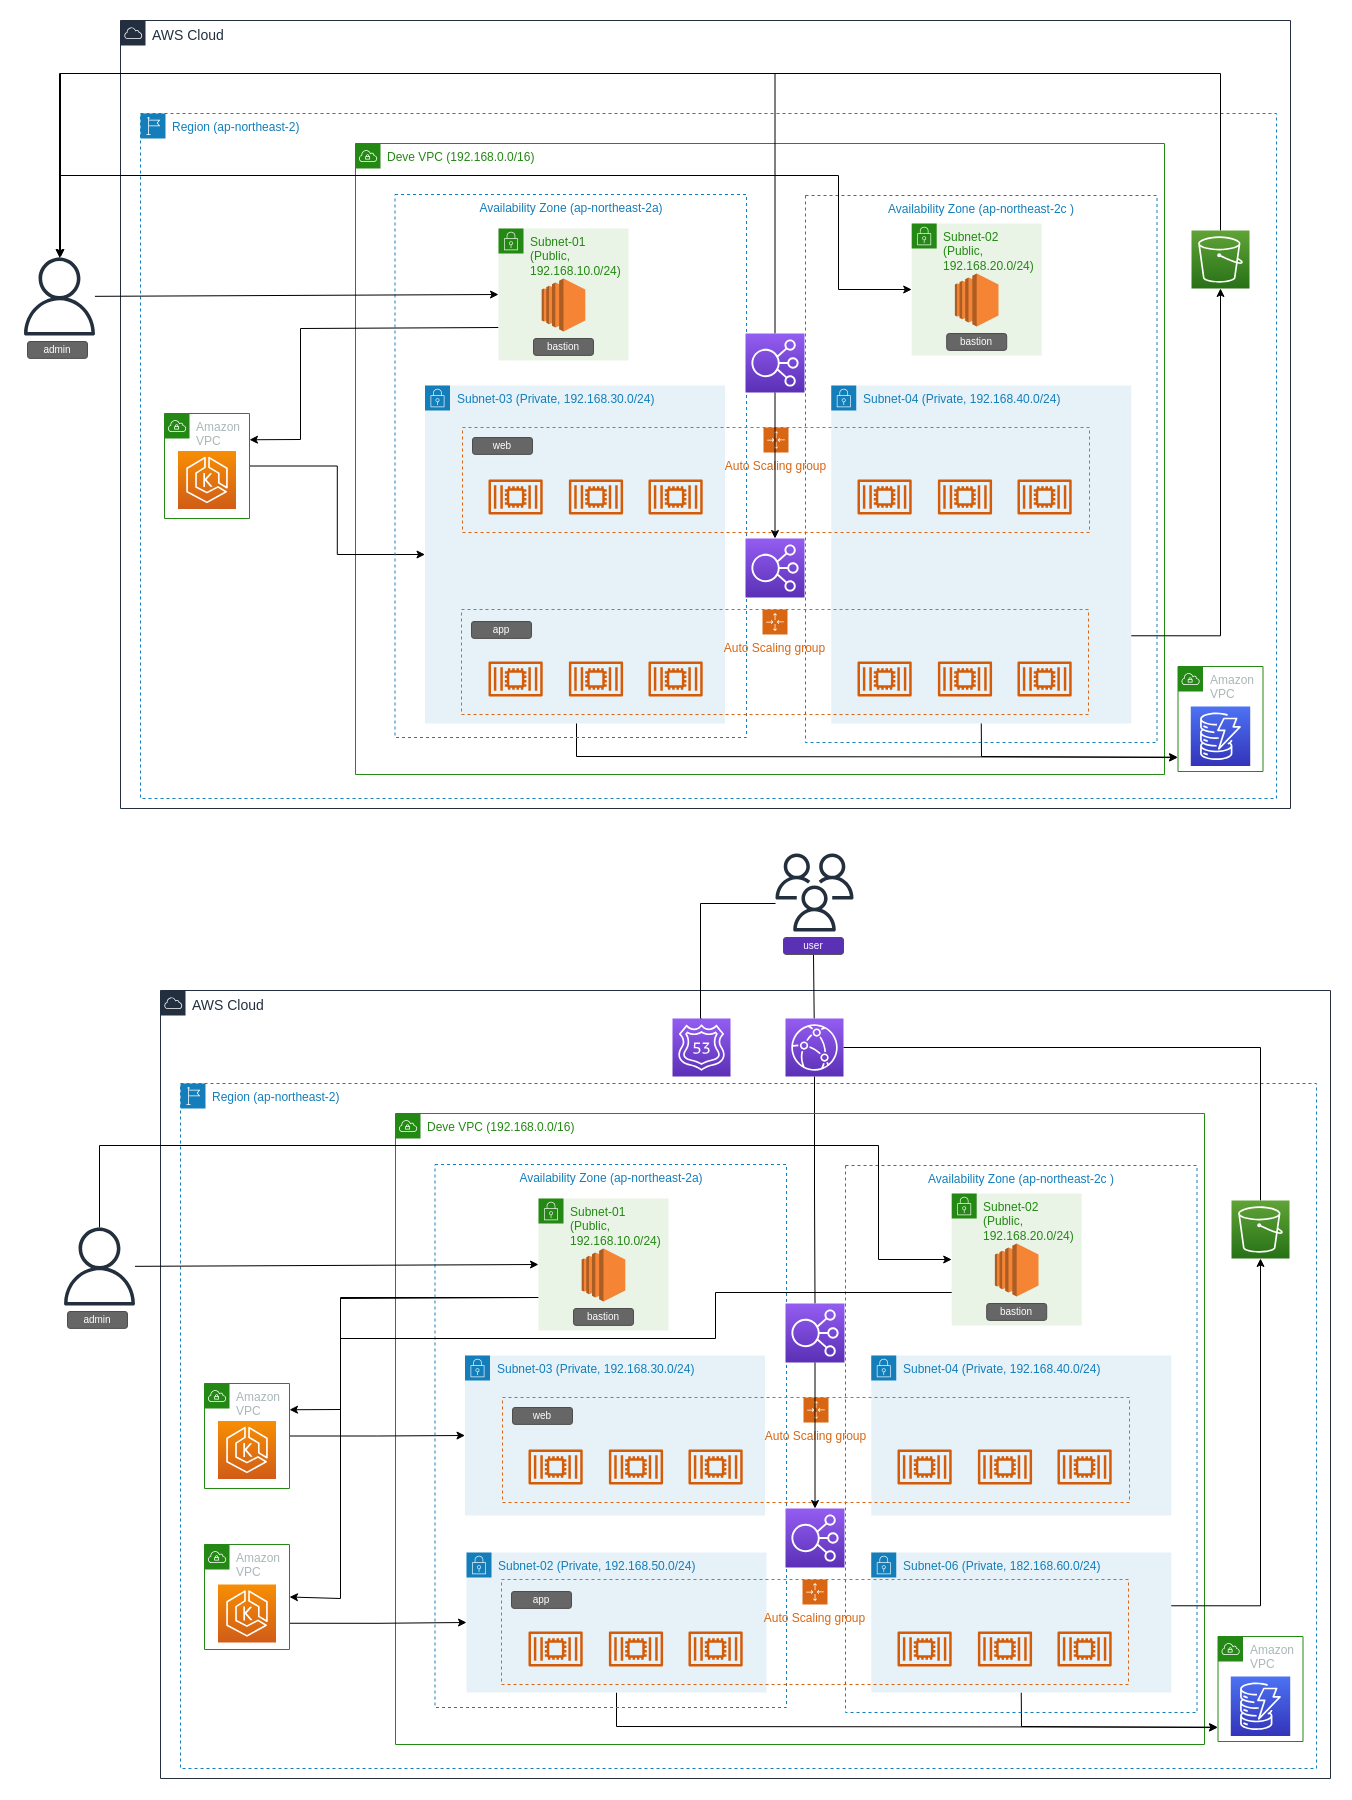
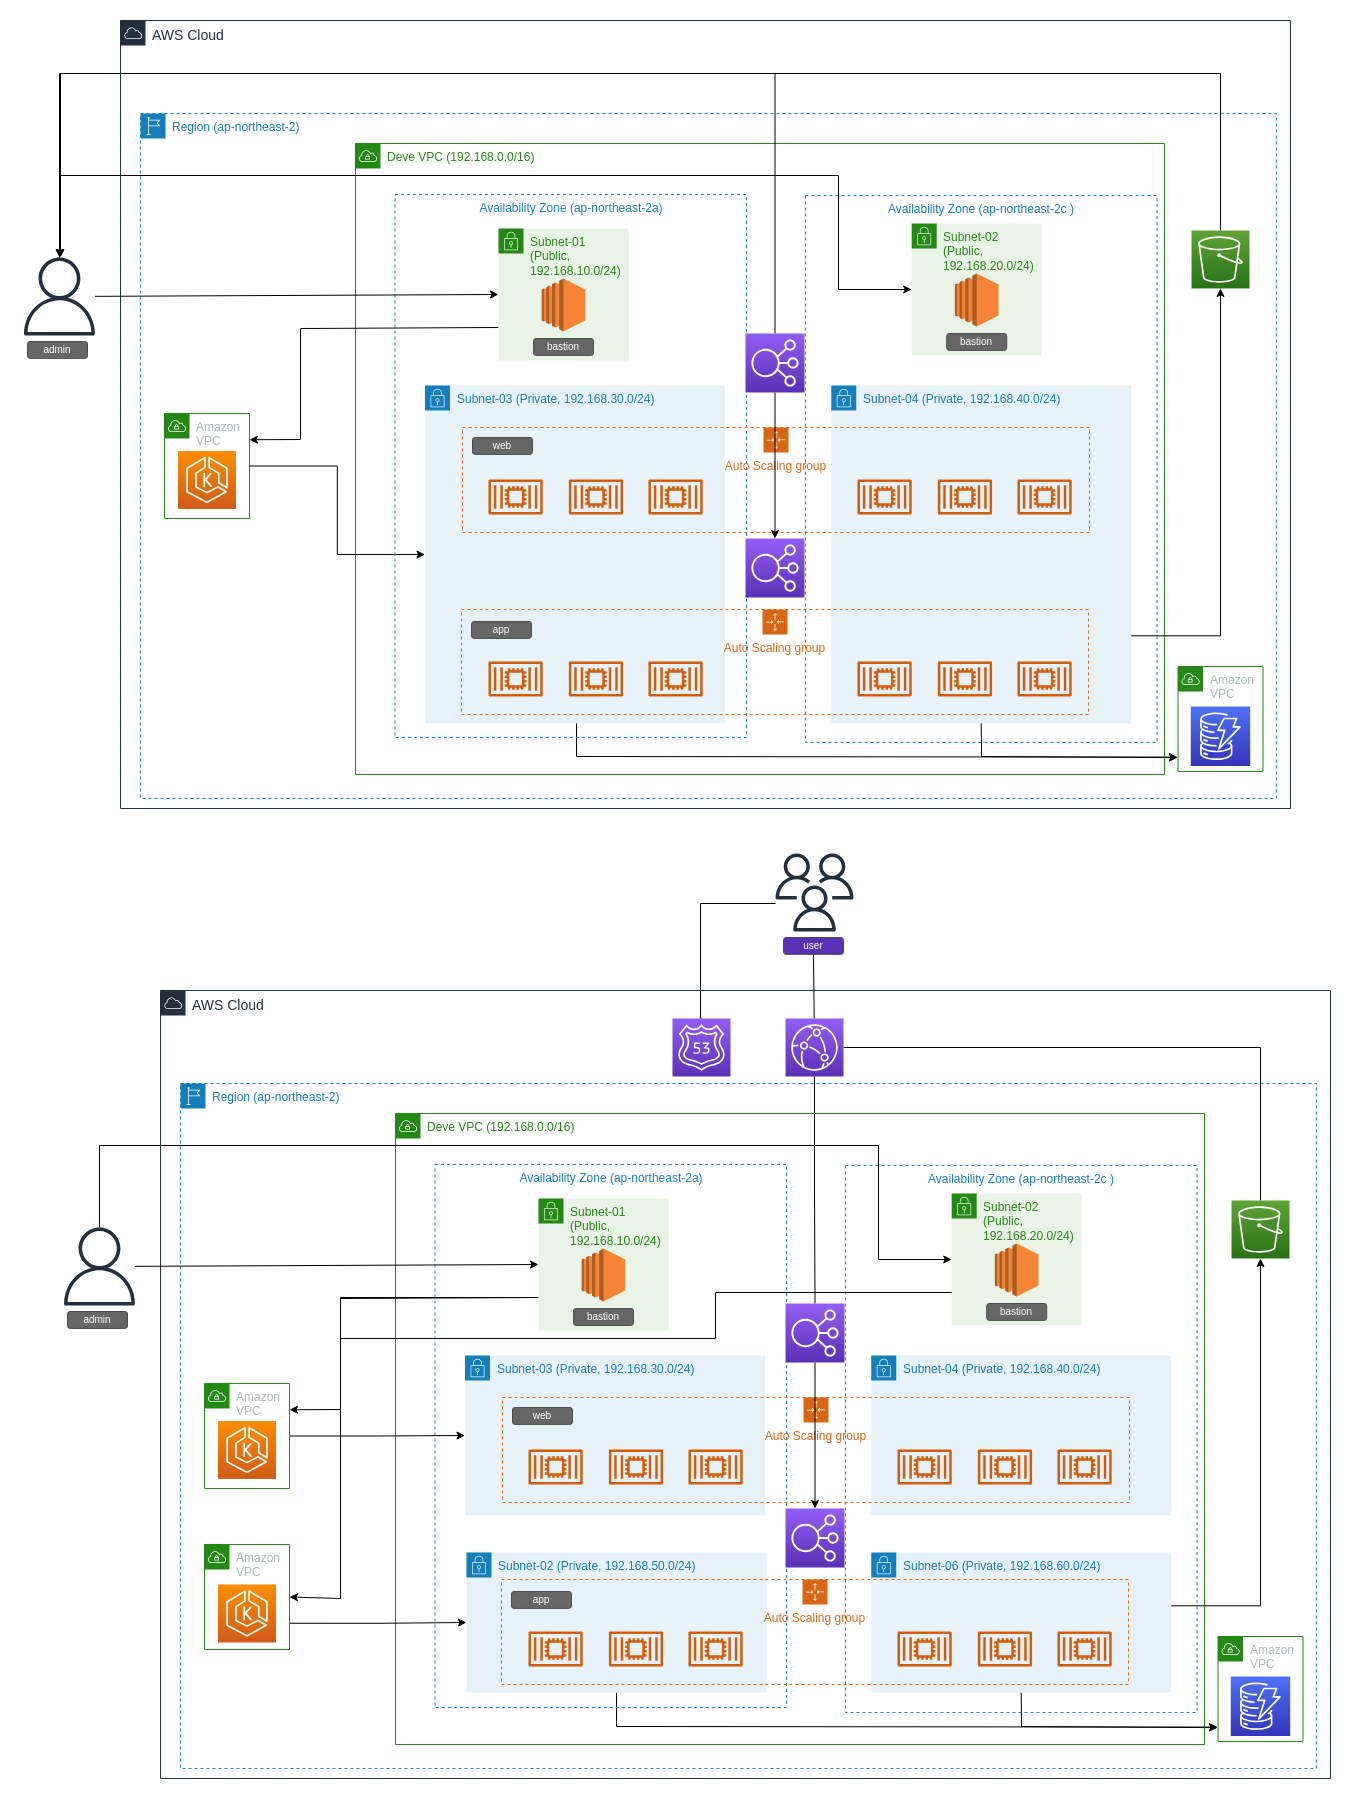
(1014, 1567) -> (1014, 1567)
